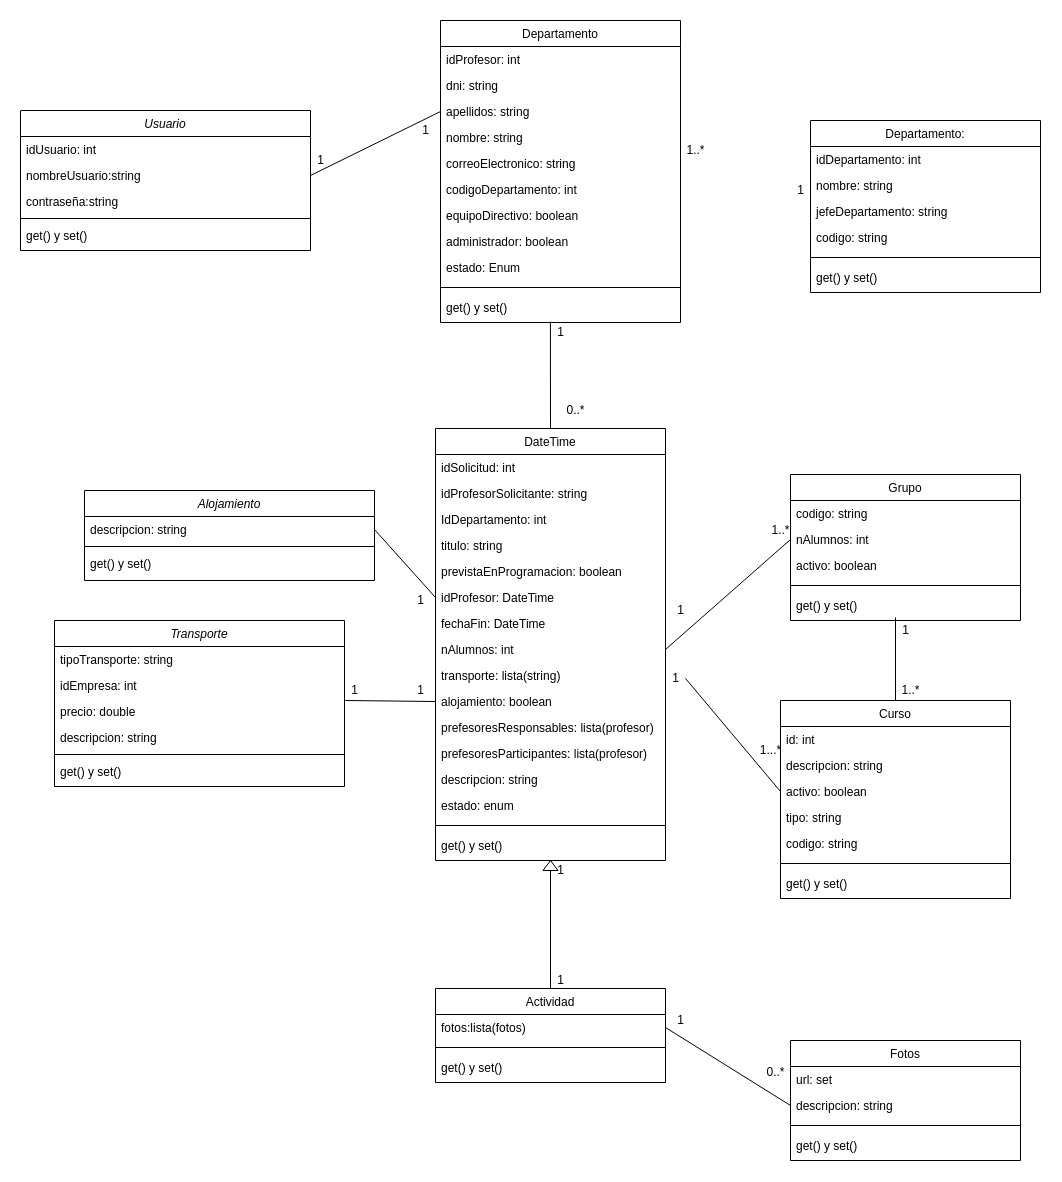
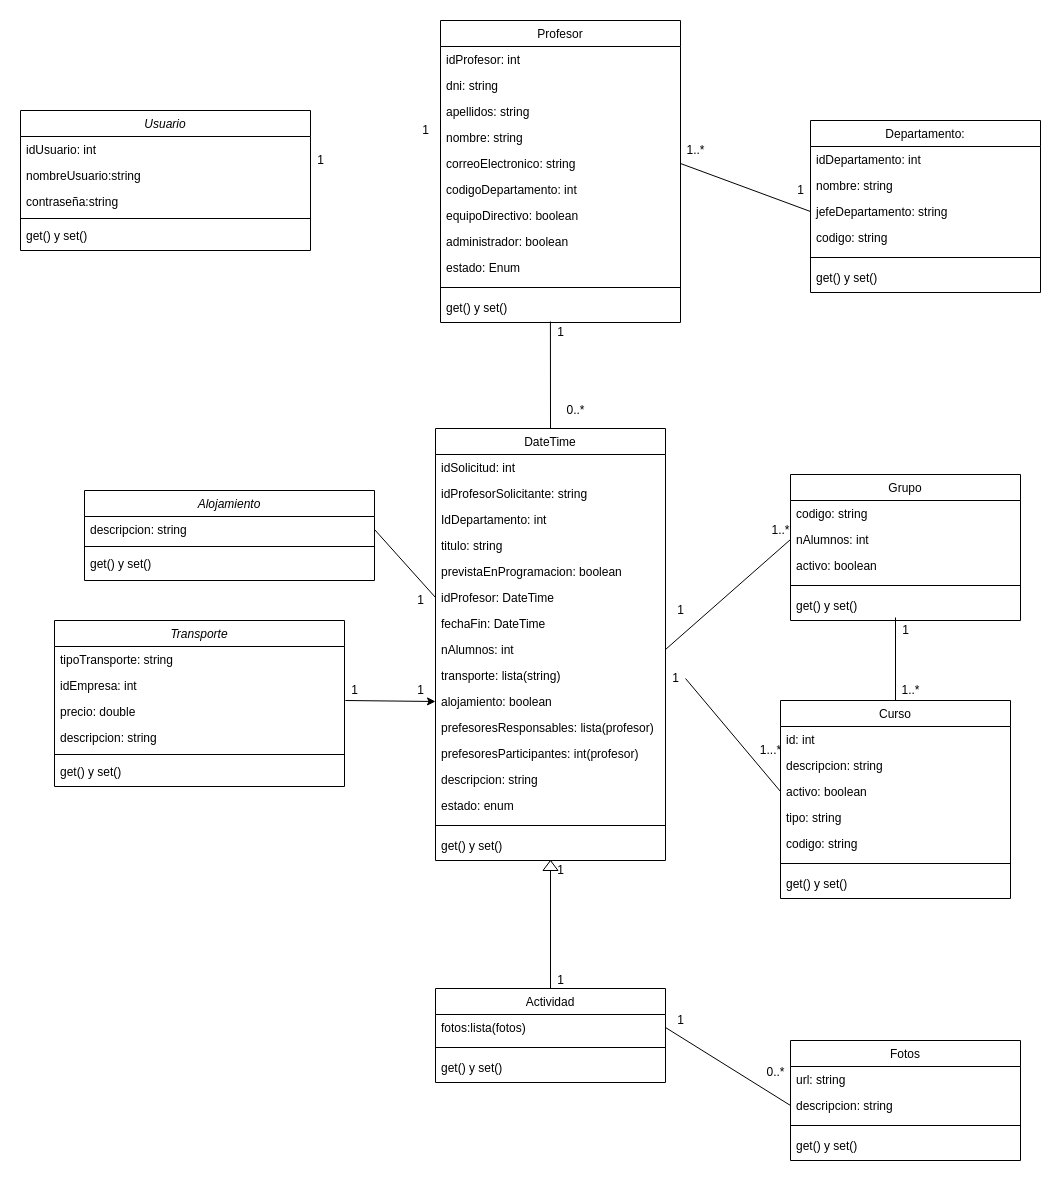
(560, 34) -> (560, 34)
(375, 144) -> none
none -> (746, 188)
(429, 701) -> (427, 701)
(566, 754) -> (561, 754)
(818, 1080) -> (827, 1080)
